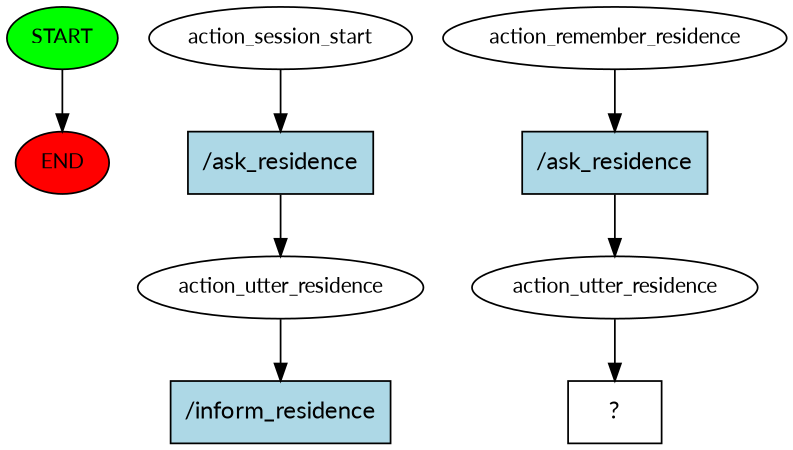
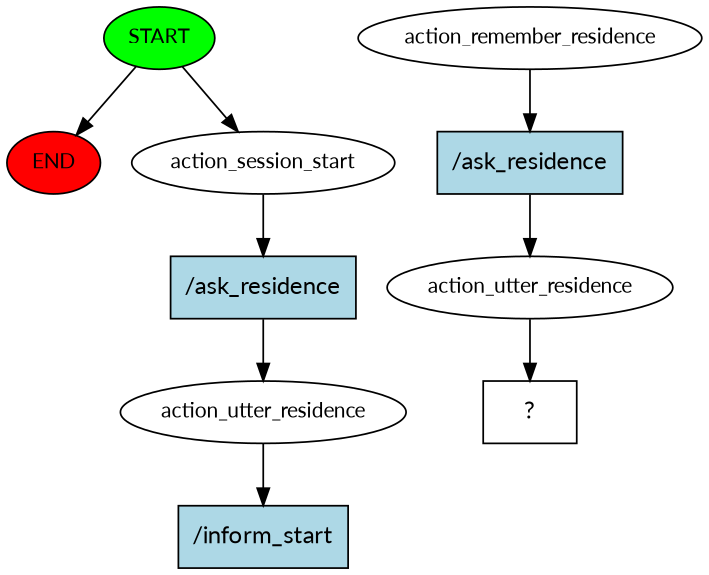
none -> (205, 93)
(281, 412) -> (263, 537)
